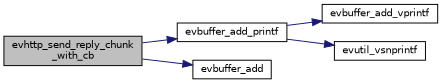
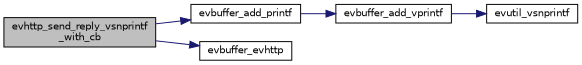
(306, 42) -> (464, 14)
(73, 51) -> (80, 32)
(232, 70) -> (246, 51)
